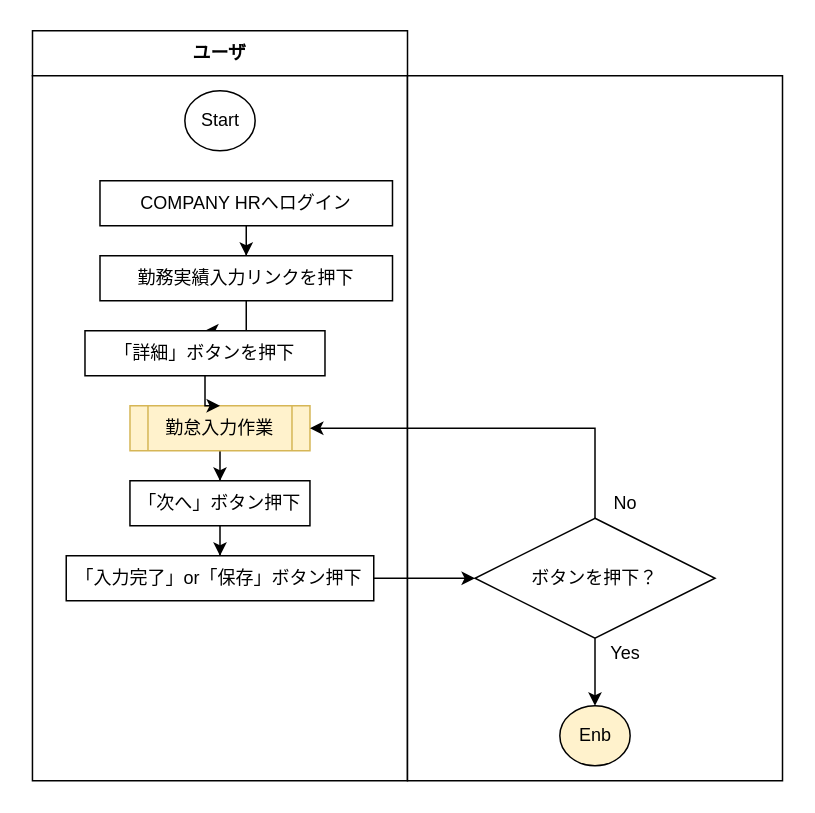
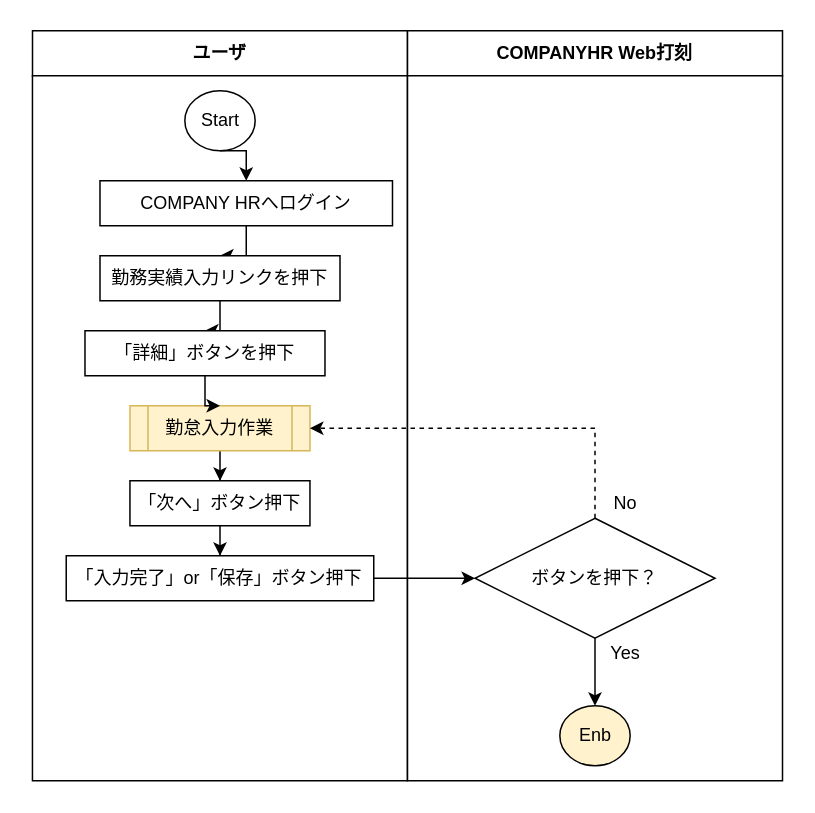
none -> (595, 53)
none -> (245, 151)
(246, 278) -> (220, 278)
(503, 428) -> (503, 428)
